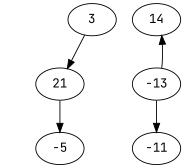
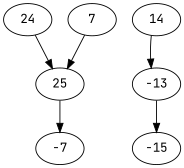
none -> (28, 20)
(92, 20) -> (92, 20)
(163, 56) -> (151, 47)
(60, 84) -> (60, 84)
(60, 148) -> (60, 148)
(157, 148) -> (157, 148)
